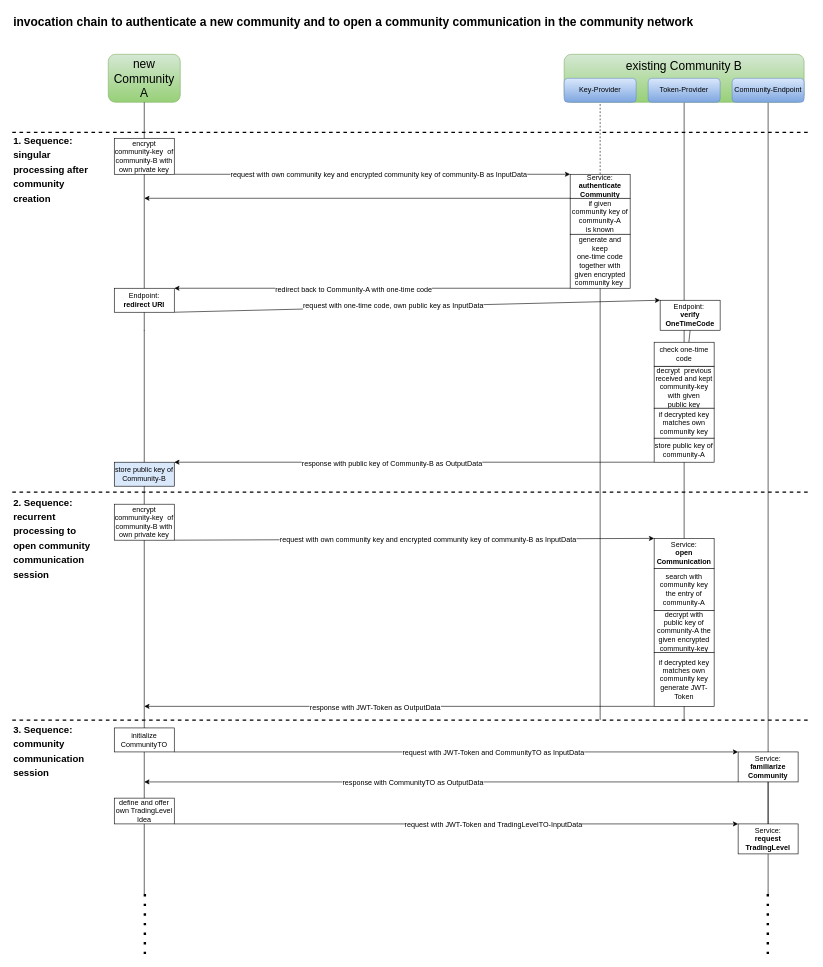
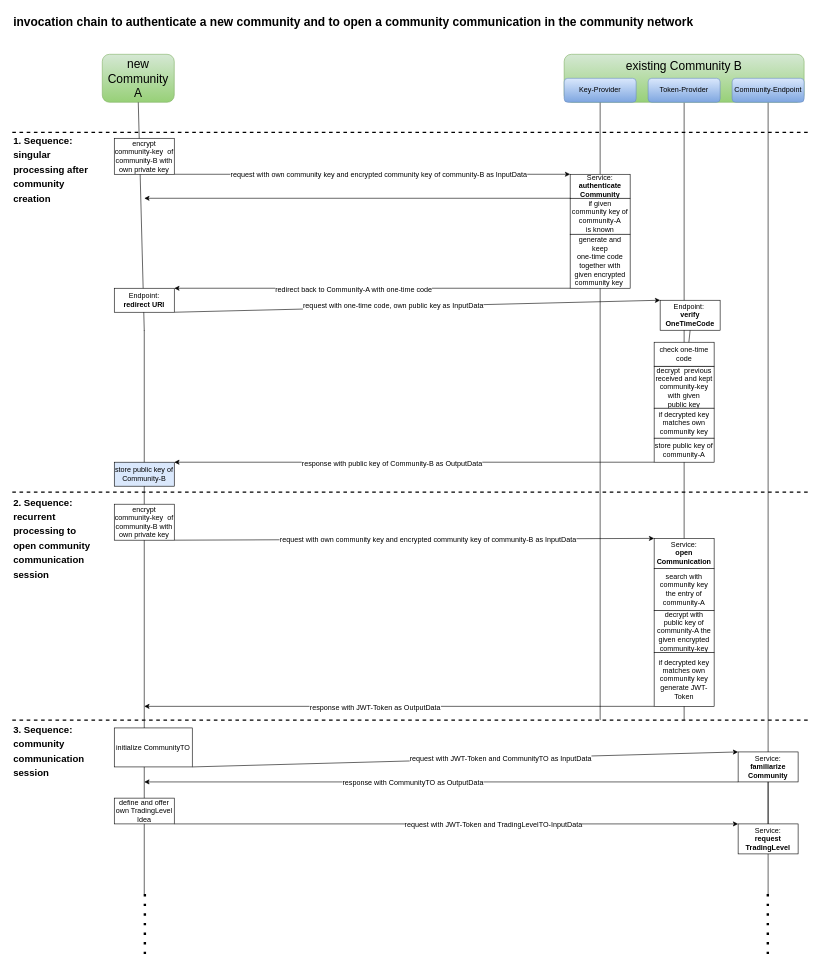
(144, 78) -> (138, 78)
(600, 138) -> (600, 138)
(144, 740) -> (153, 748)
